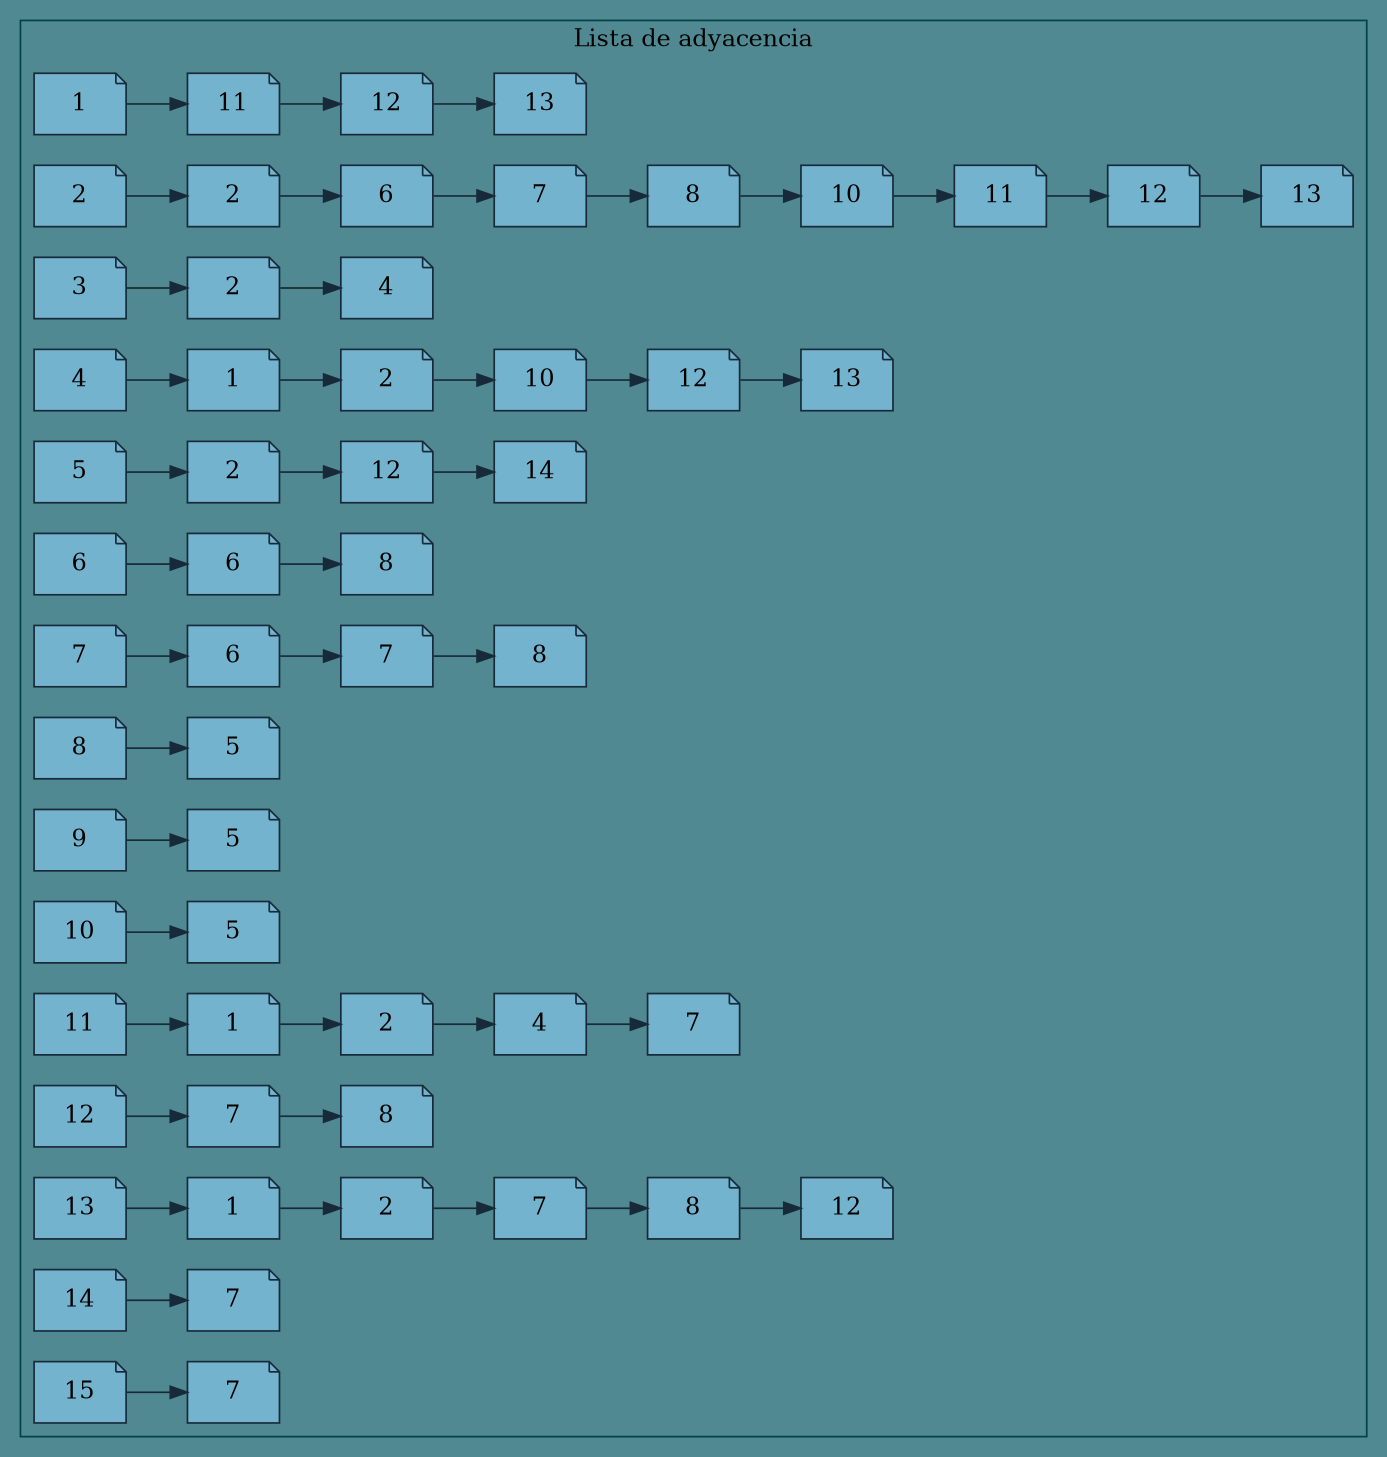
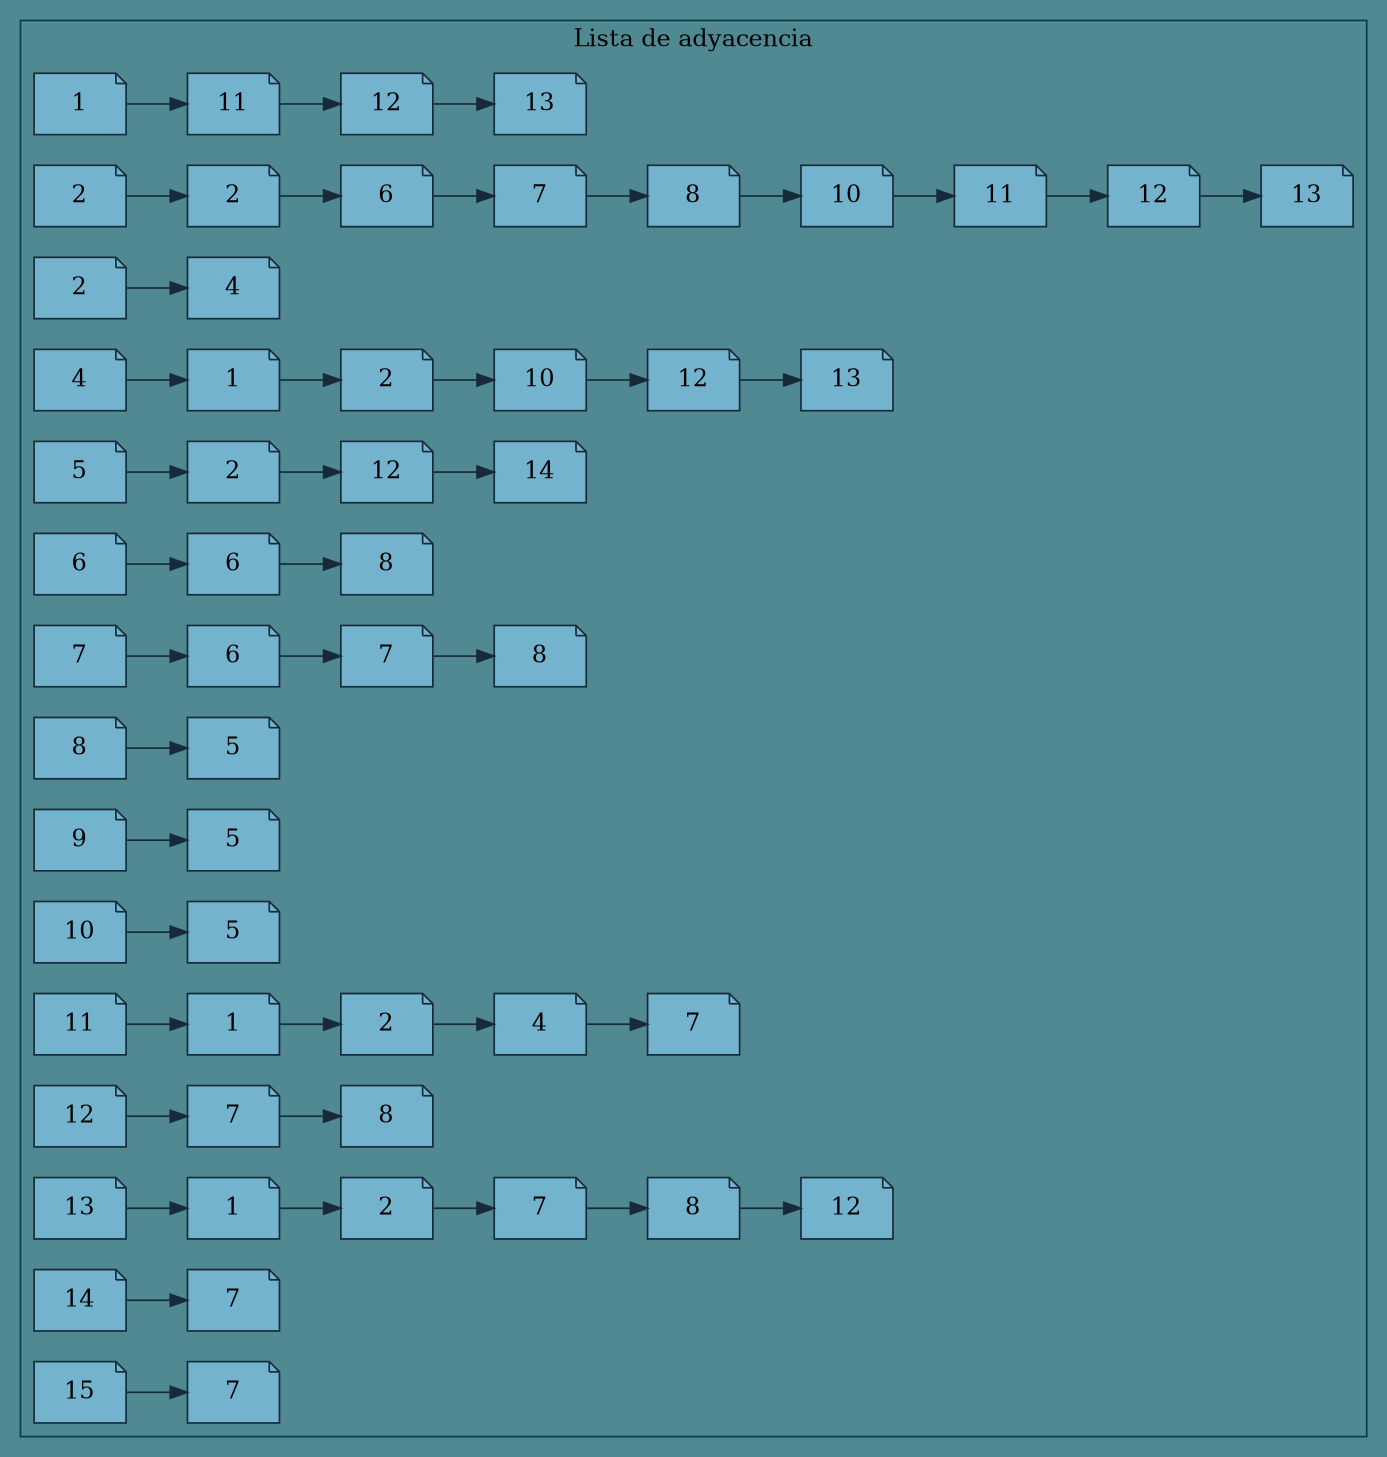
(80, 288) -> none
